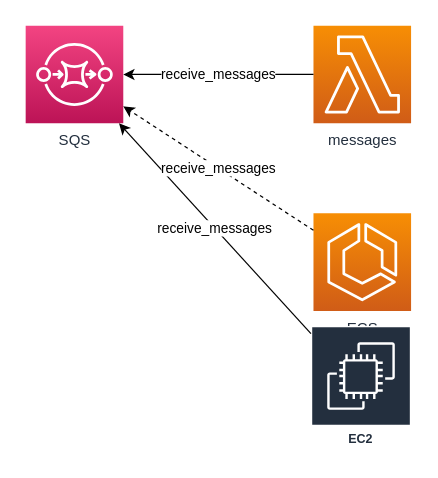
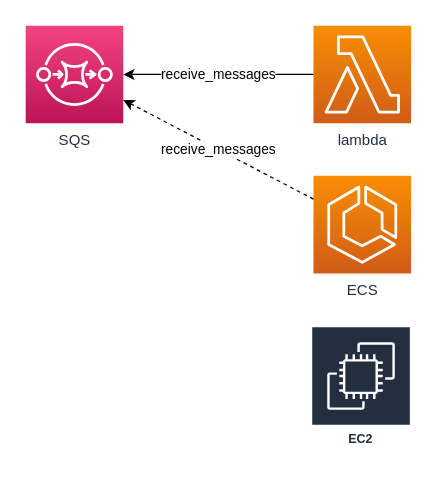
(363, 141) -> (363, 141)
(217, 231) -> none
(362, 262) -> (362, 224)
